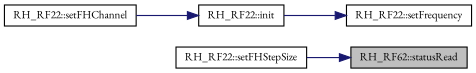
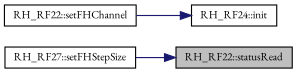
(241, 15) -> (234, 15)
(409, 15) -> none
(241, 58) -> (70, 58)
(409, 58) -> (234, 58)
